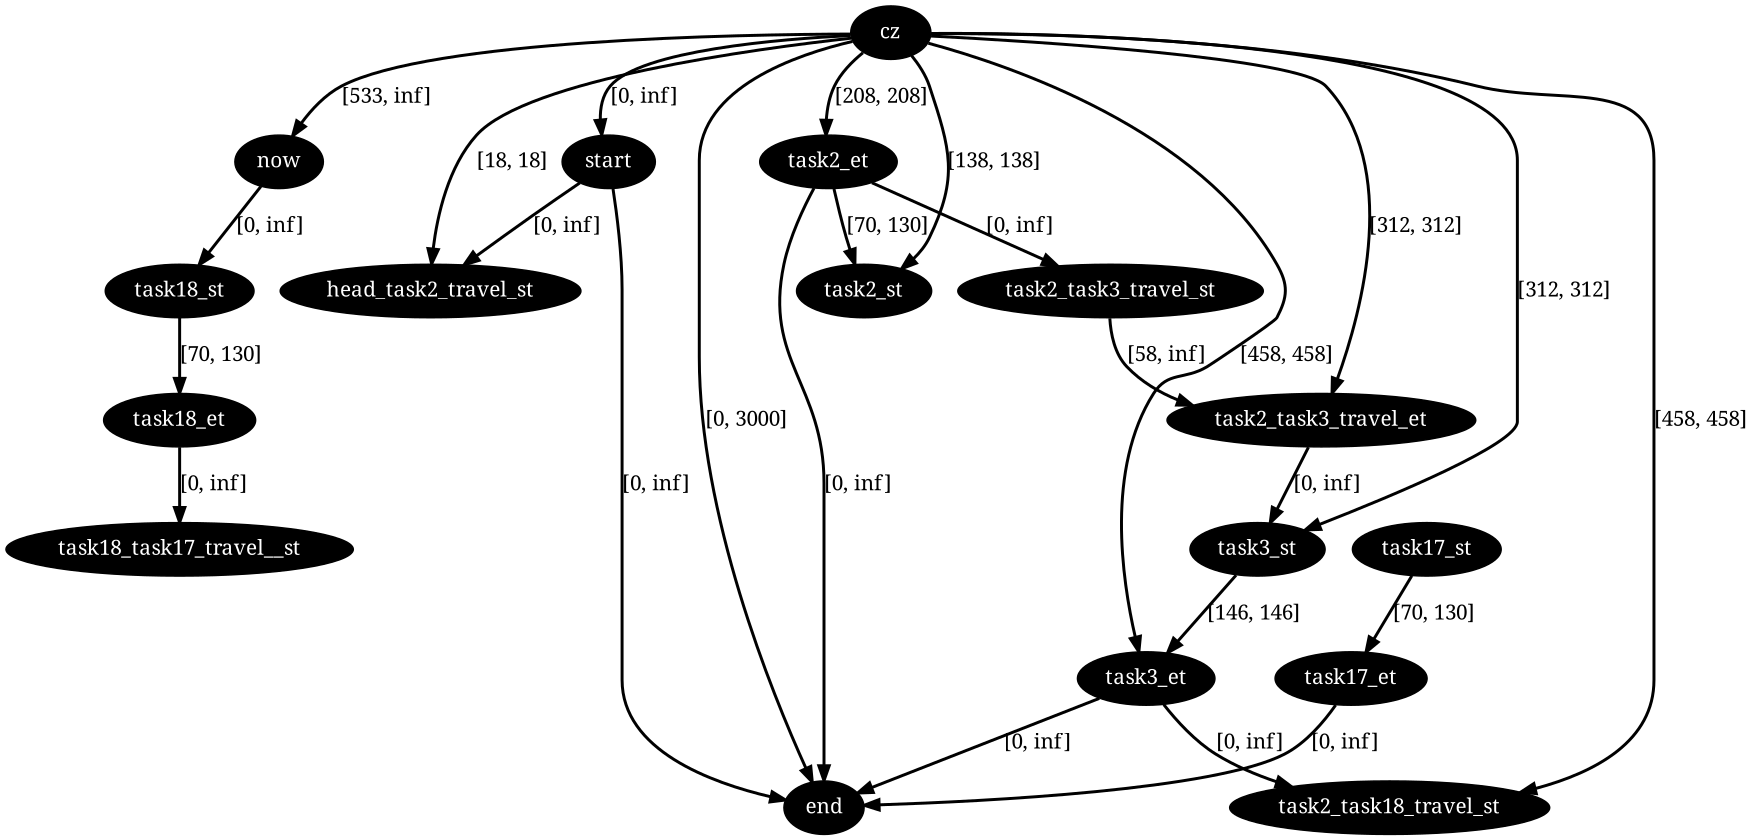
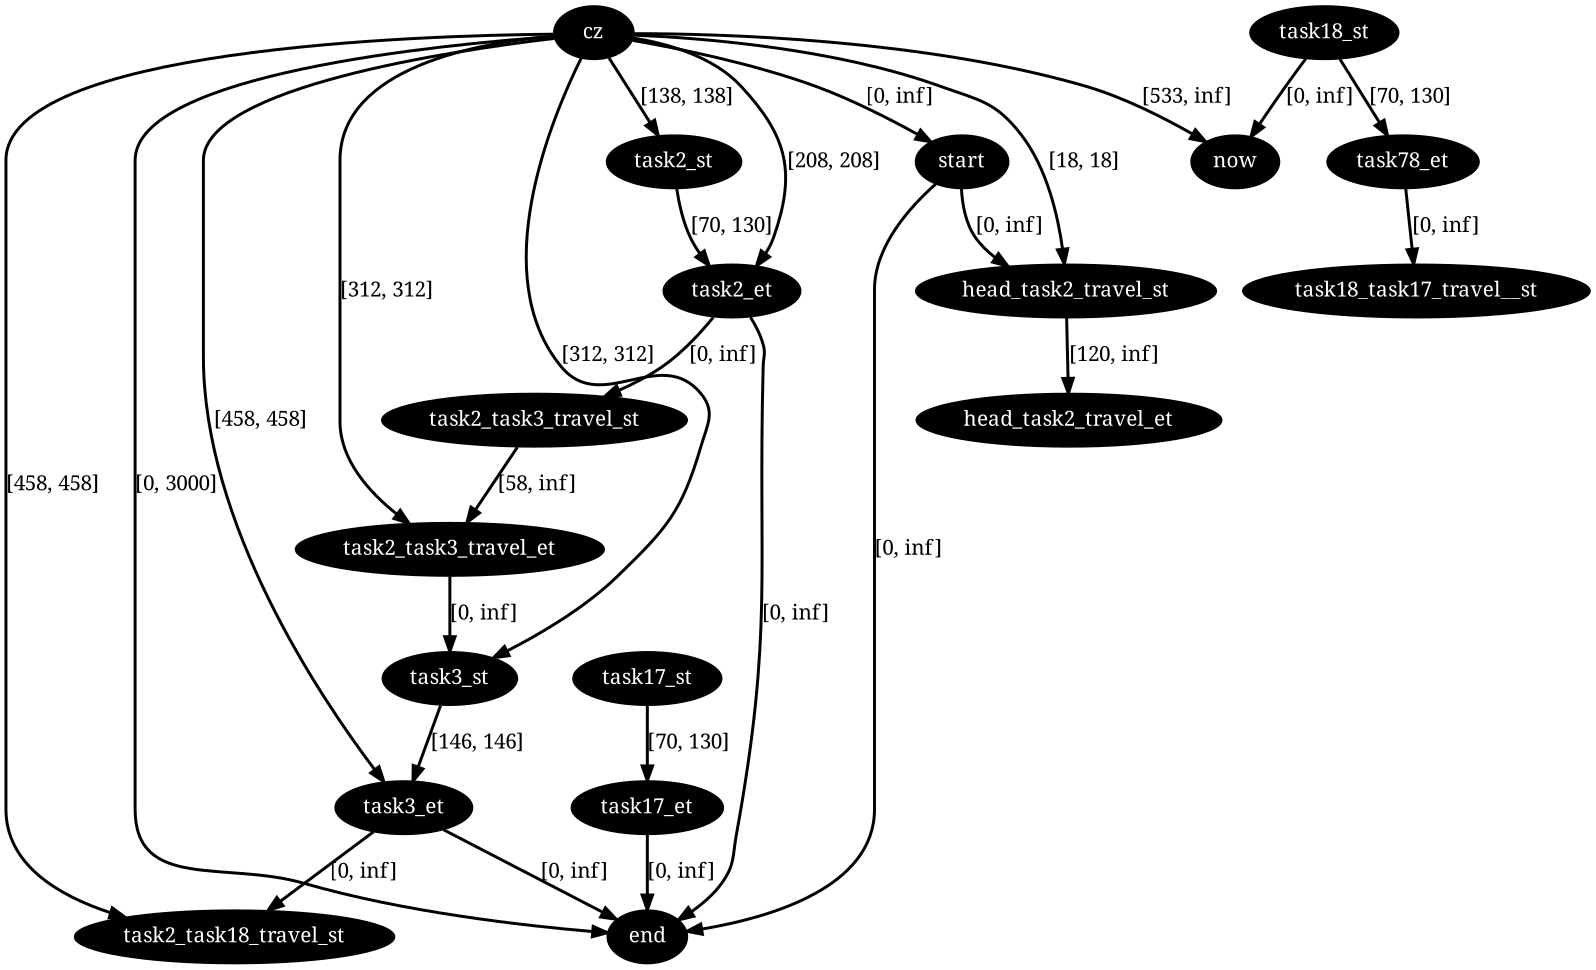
(235, 220) -> (1282, 91)
(841, 220) -> (685, 223)
(180, 420) -> (1403, 162)
none -> (1069, 420)
